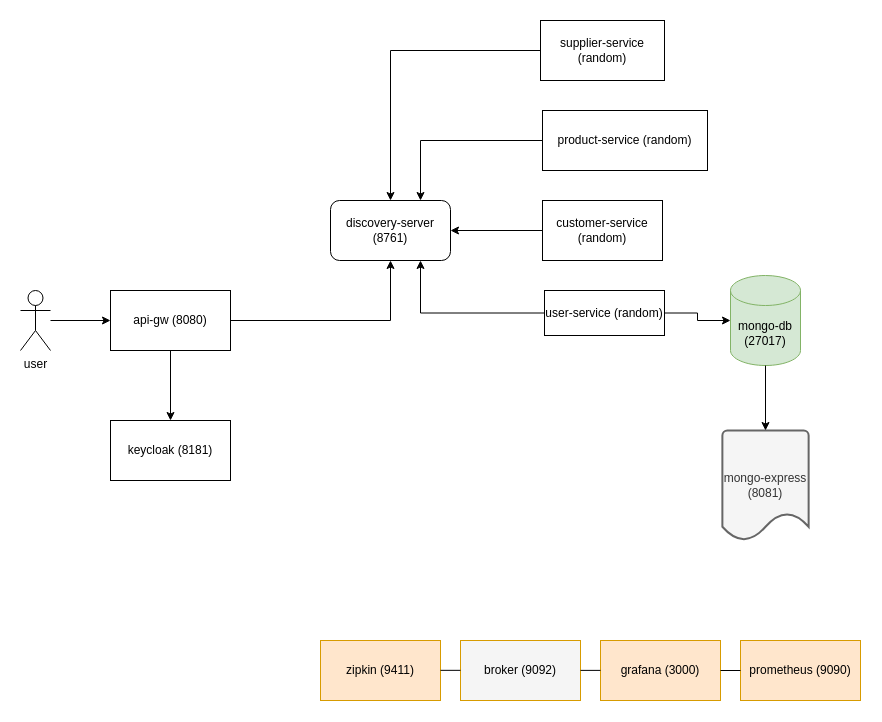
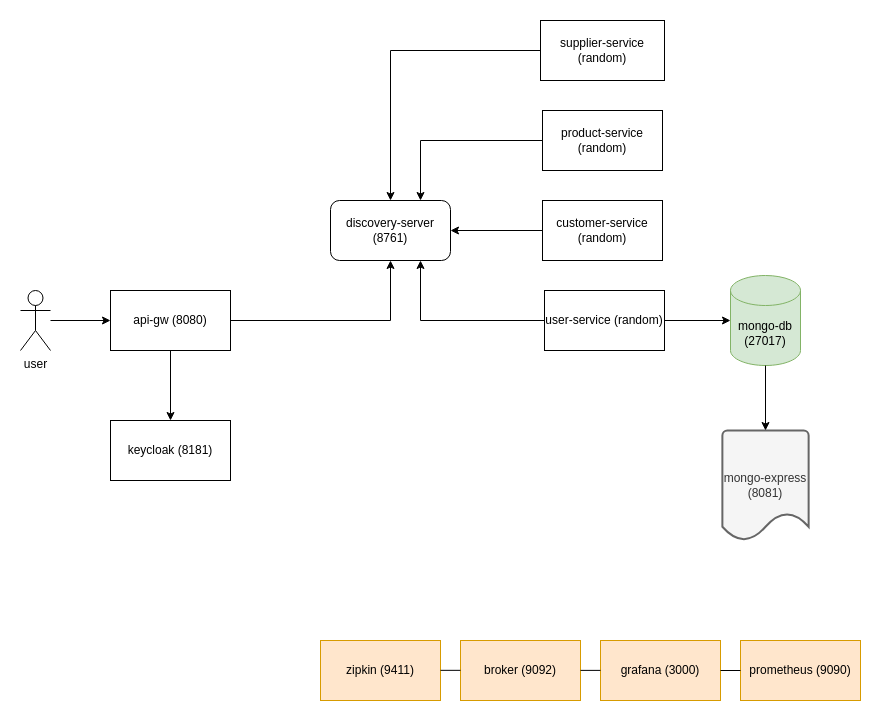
(625, 141) -> (603, 141)
(605, 313) -> (605, 321)
(521, 671) -> (521, 671)
